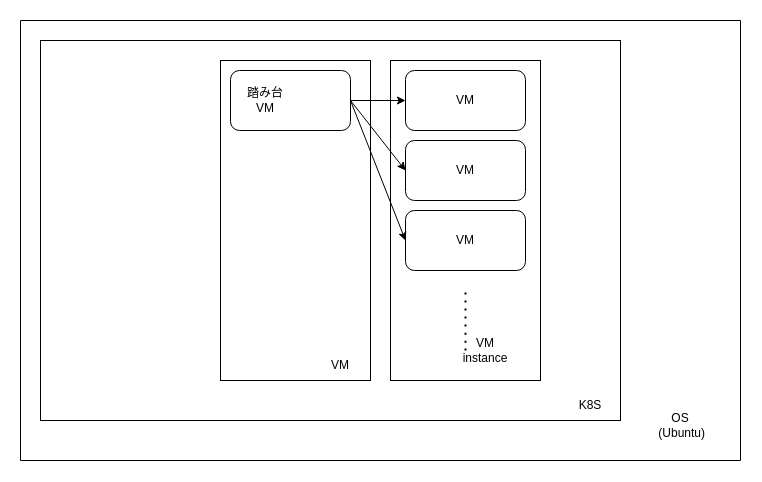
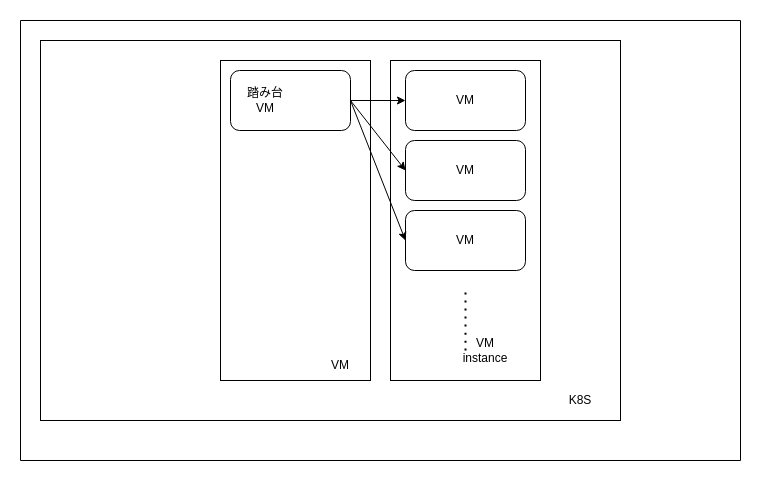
(591, 406) -> (581, 401)
(681, 426) -> none
